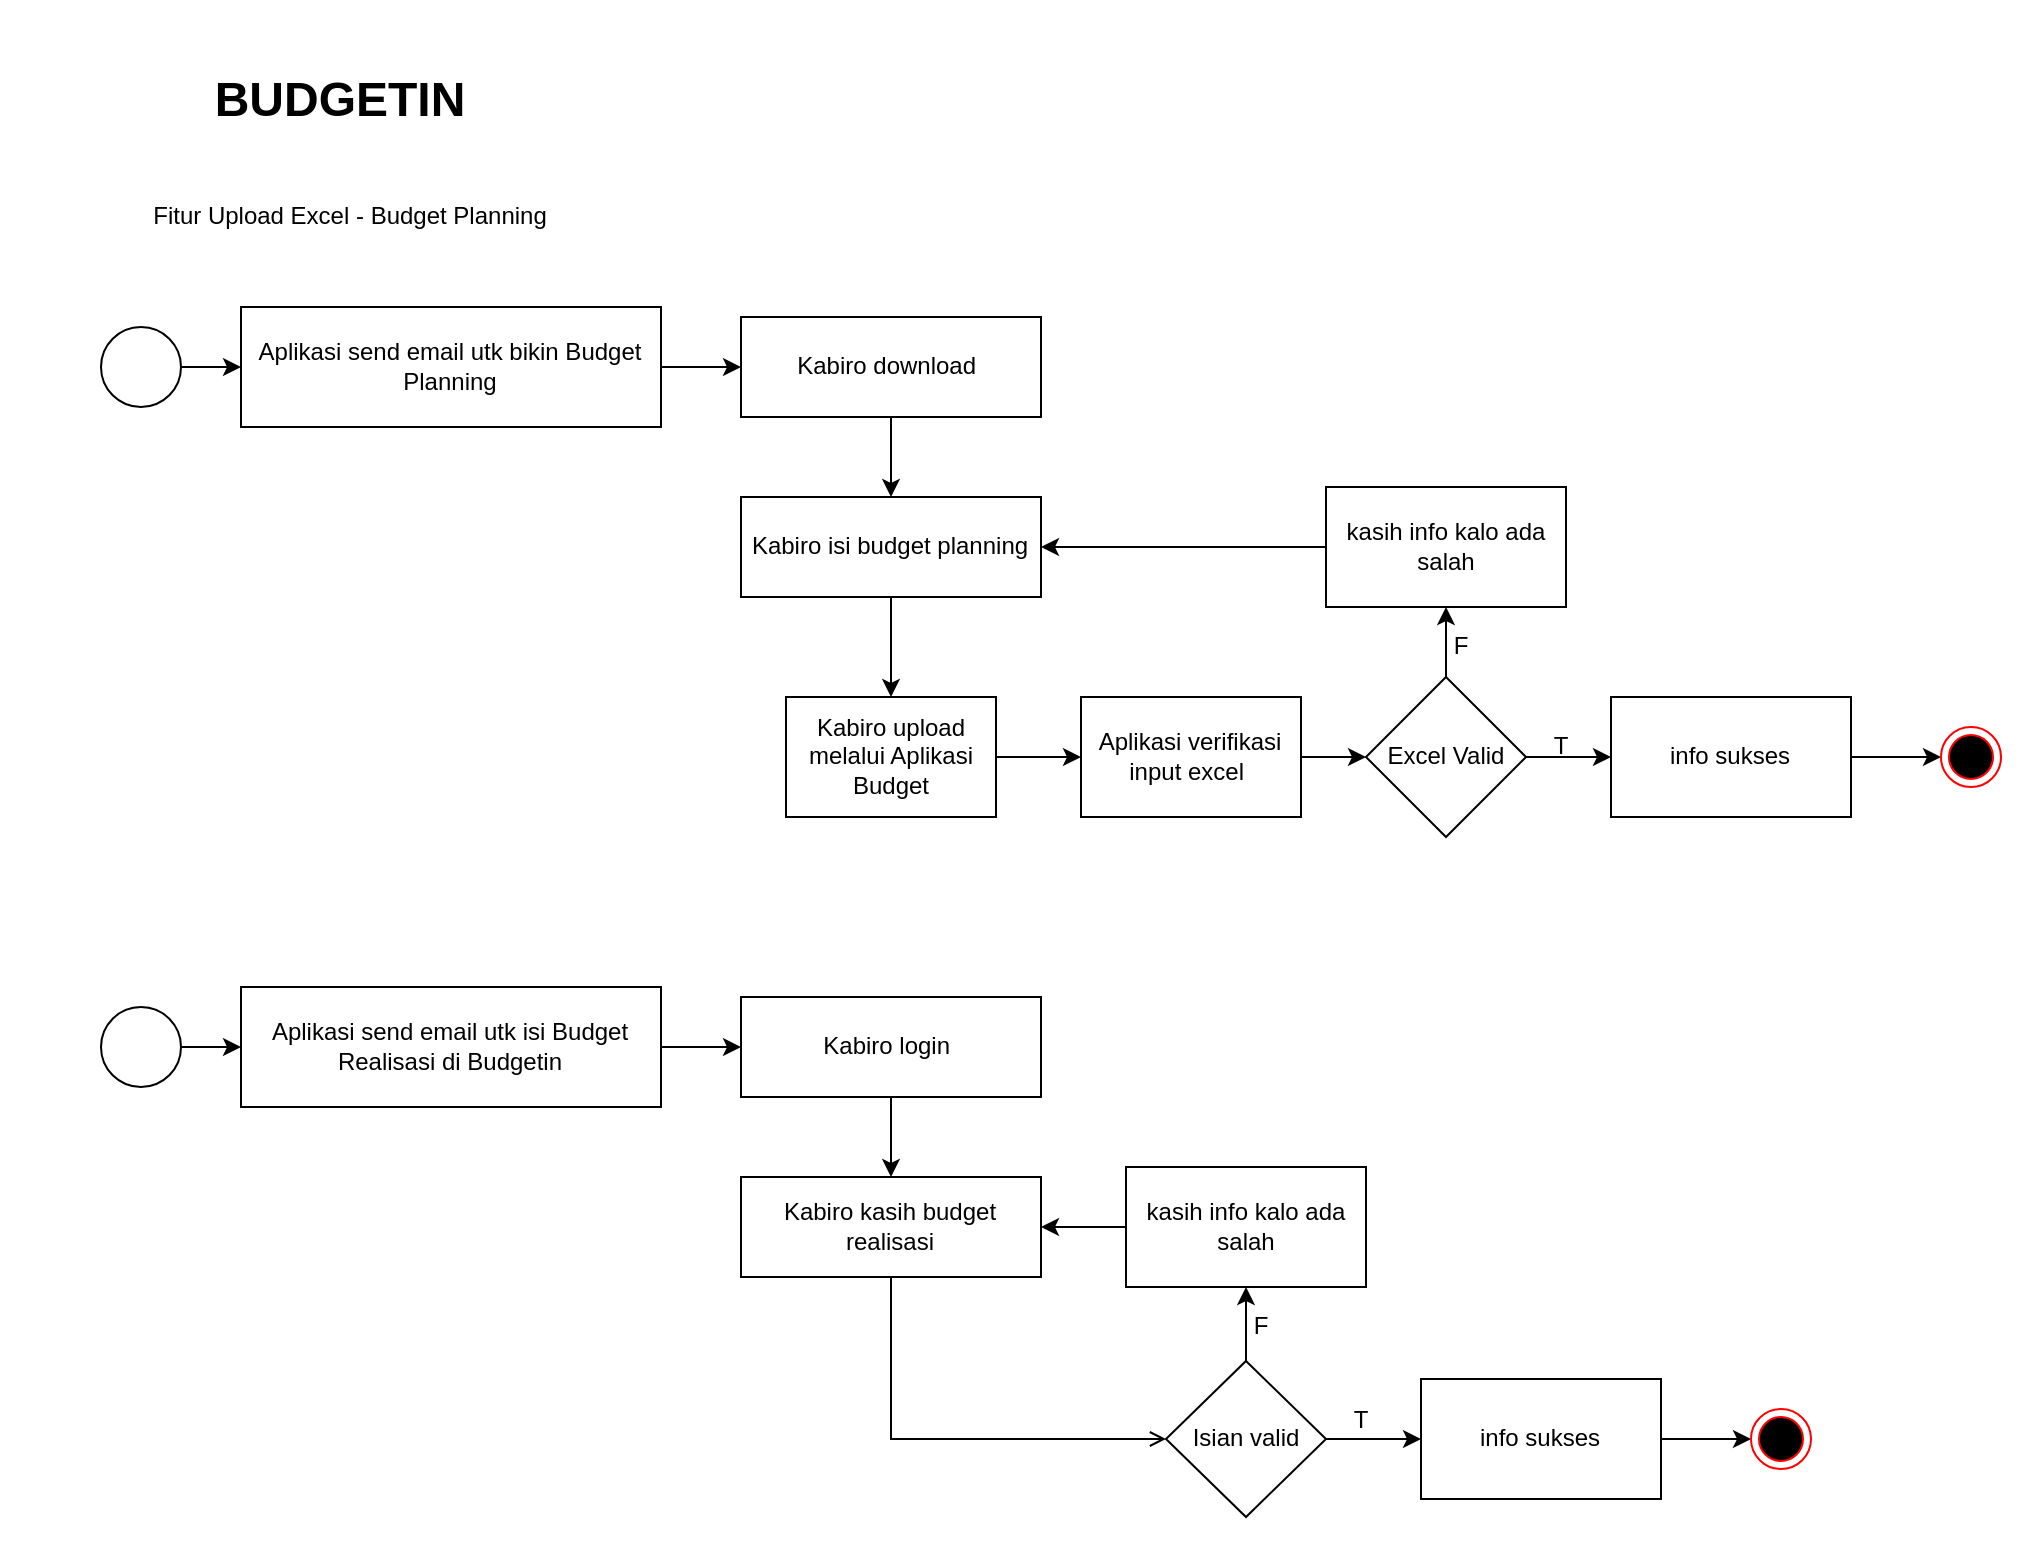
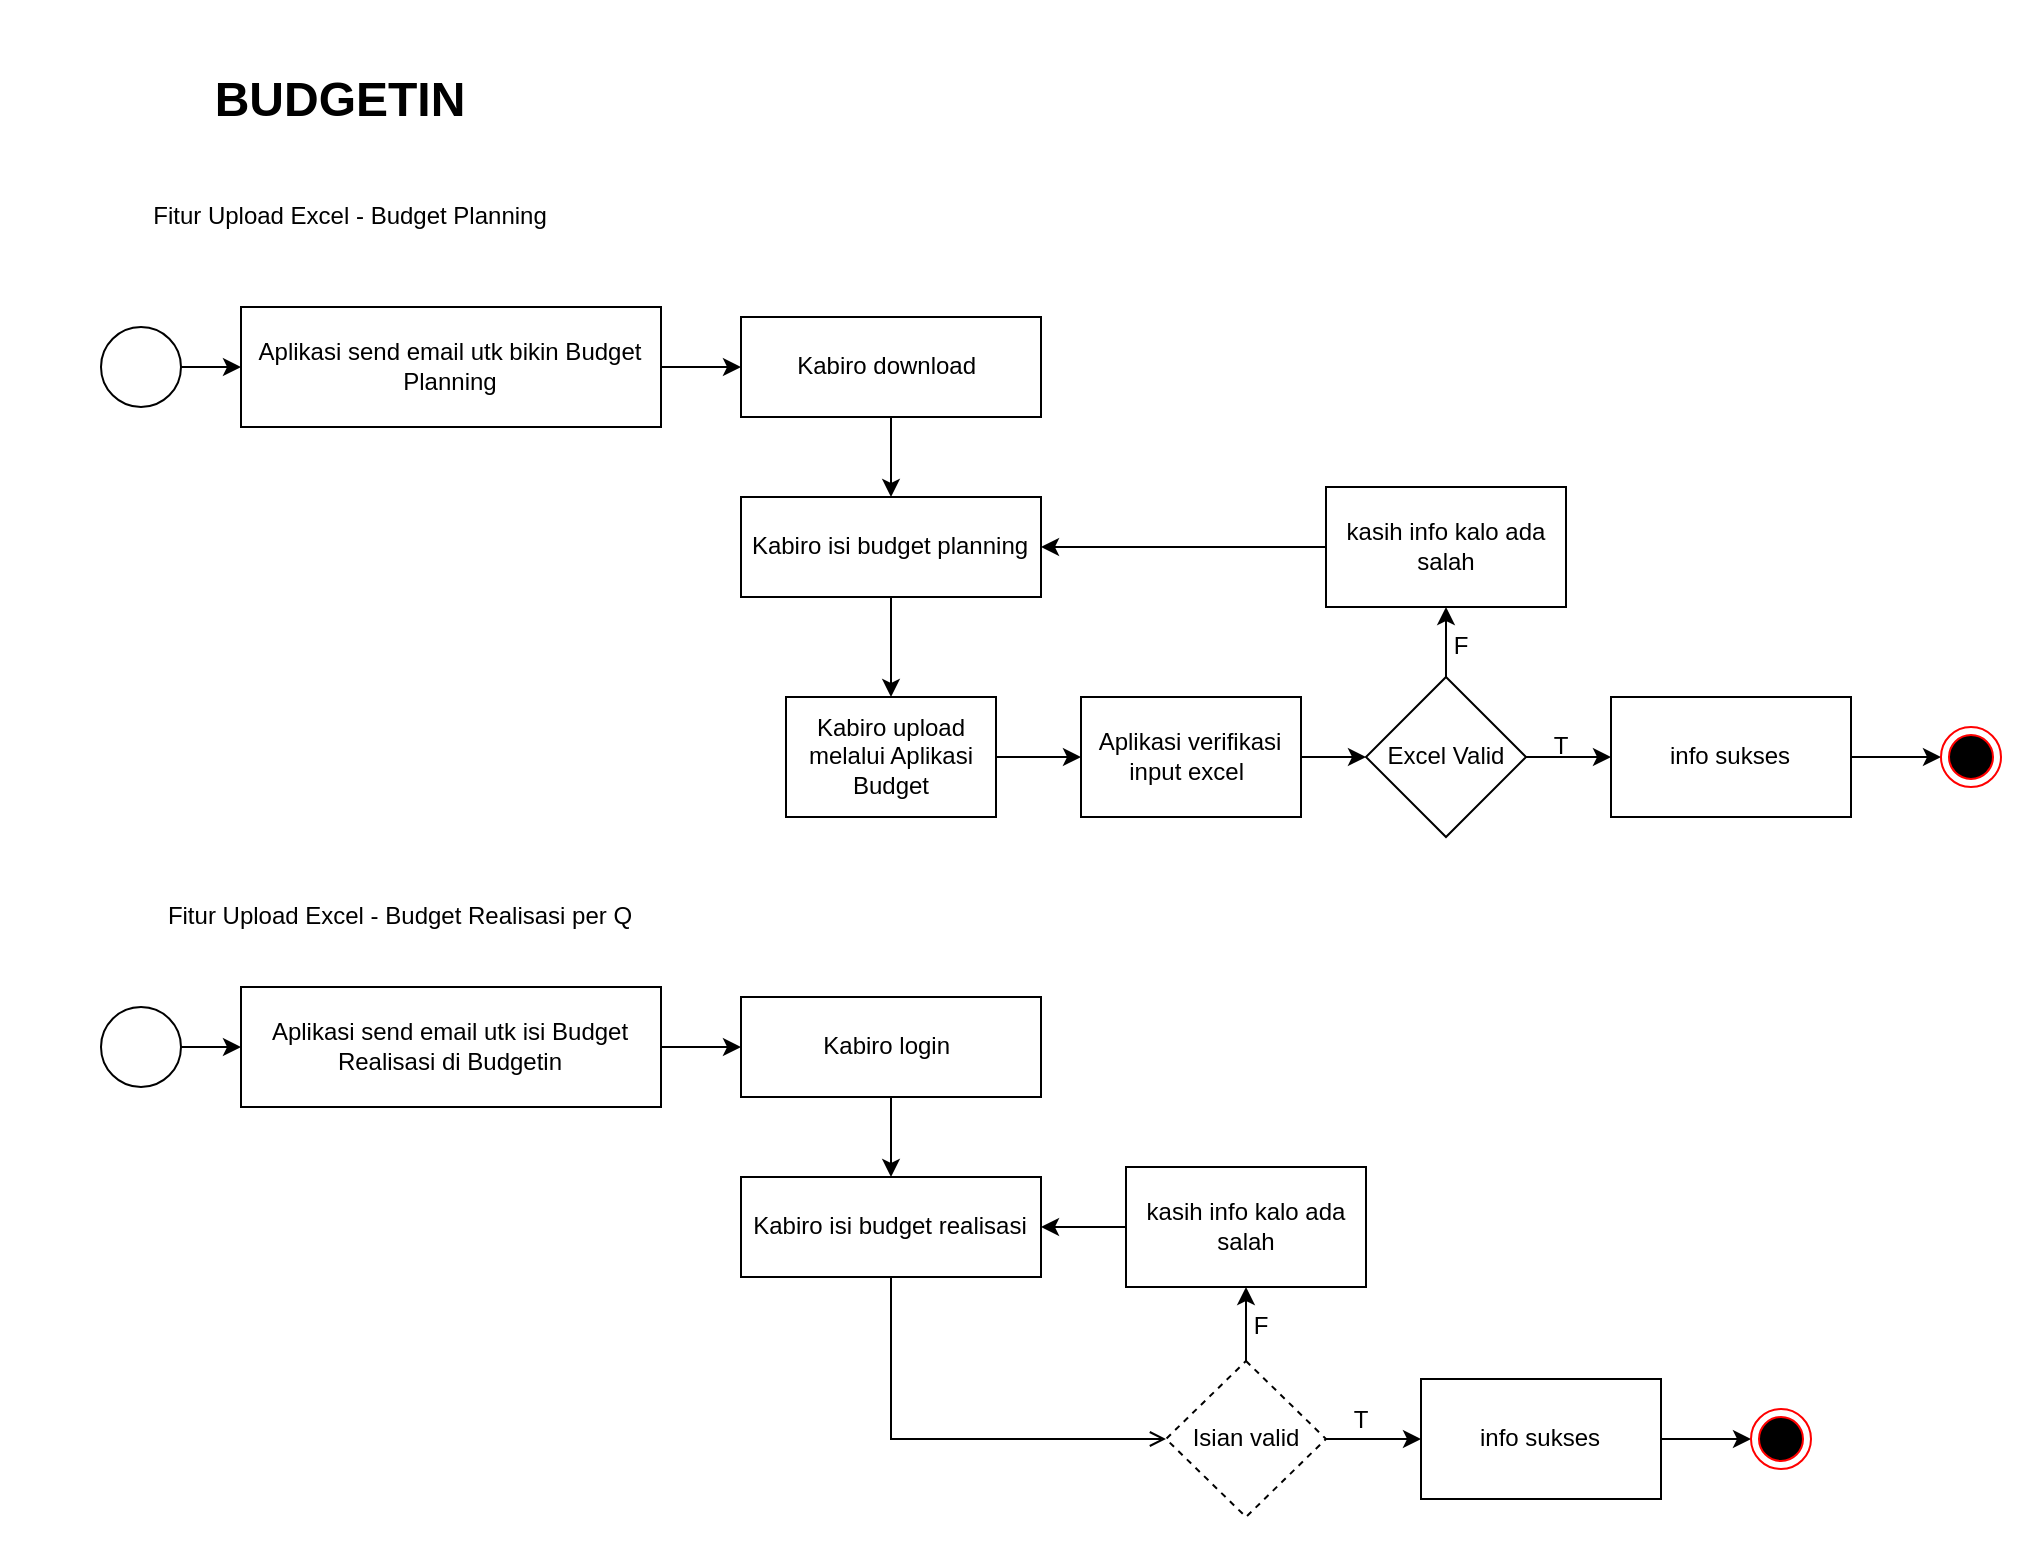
none -> (401, 917)
(891, 1227) -> (891, 1227)
(1246, 1439) -> (1246, 1439)
